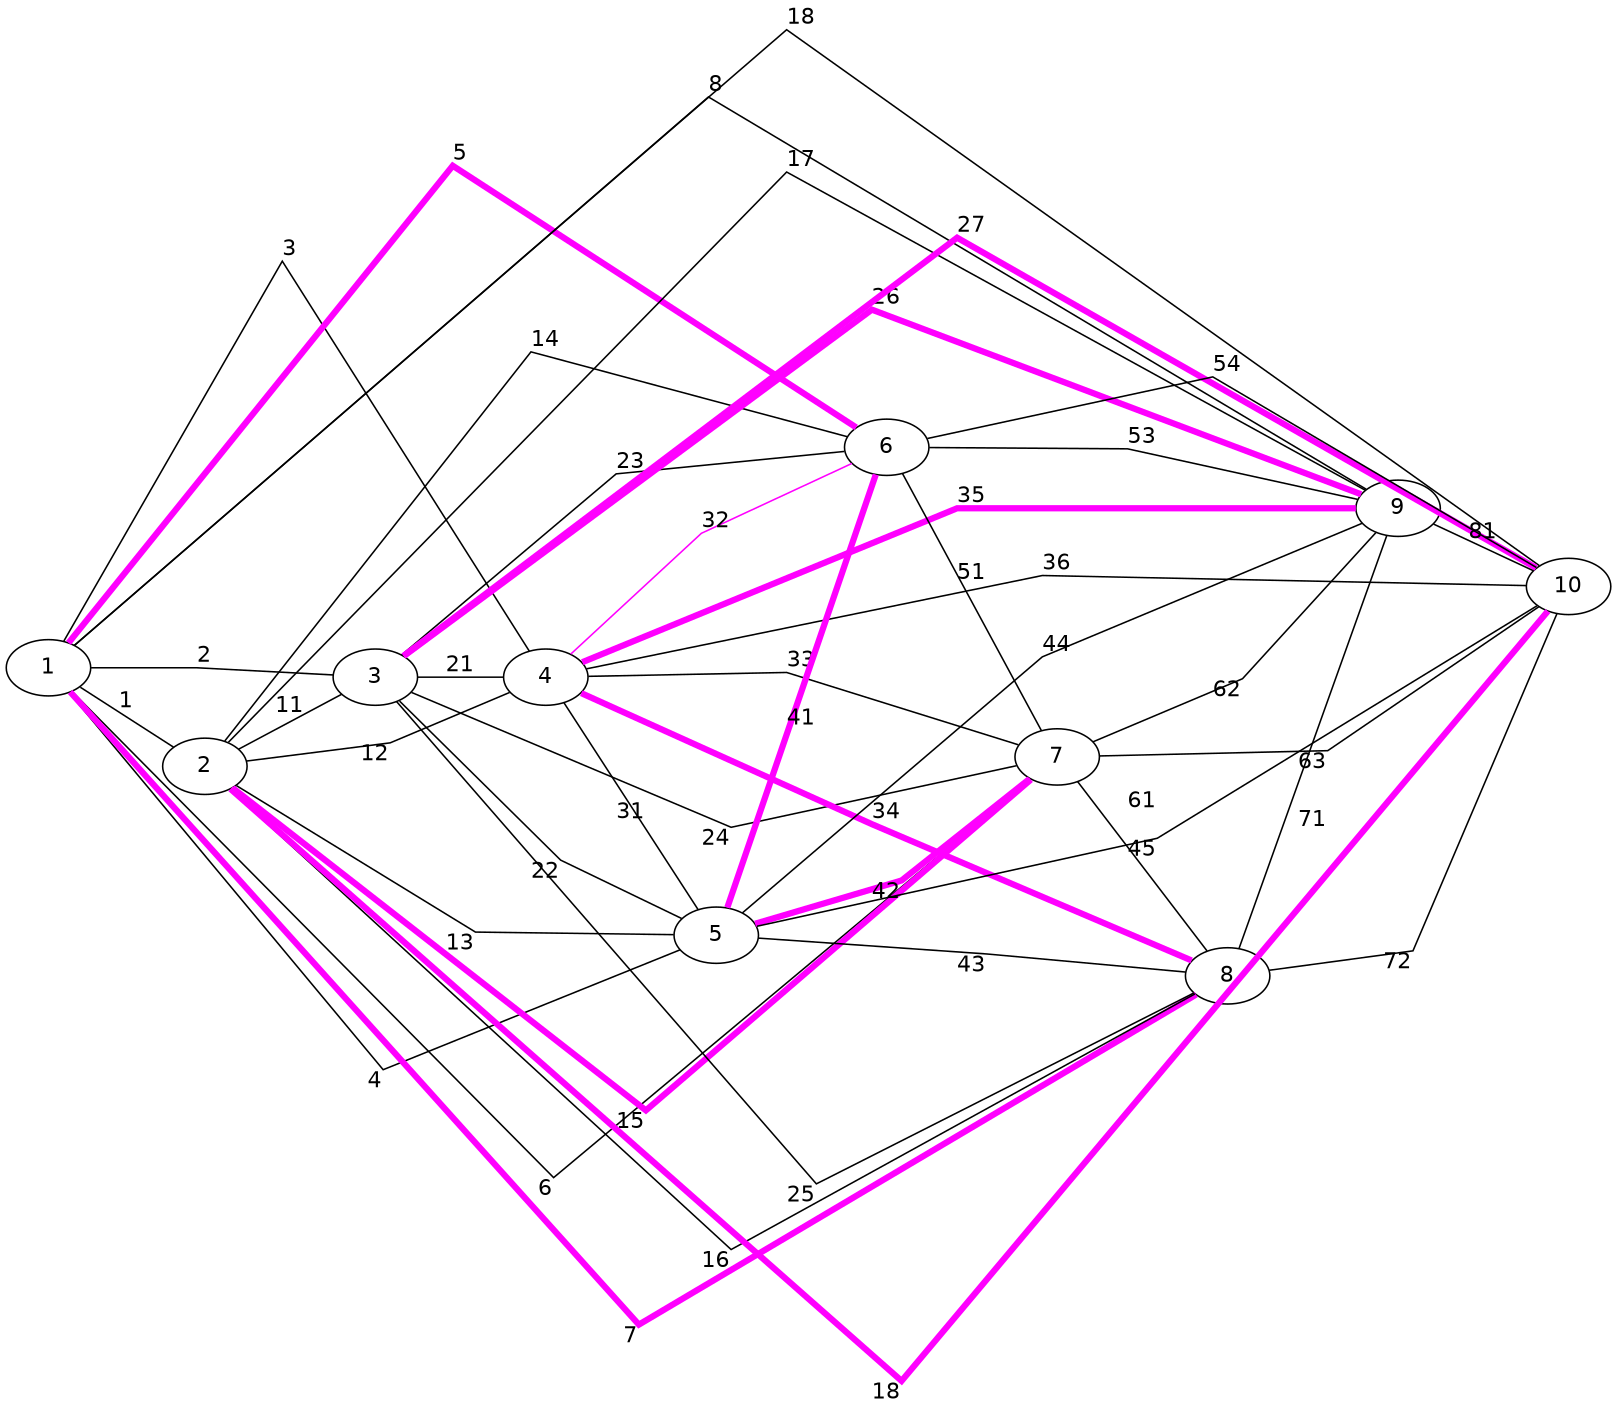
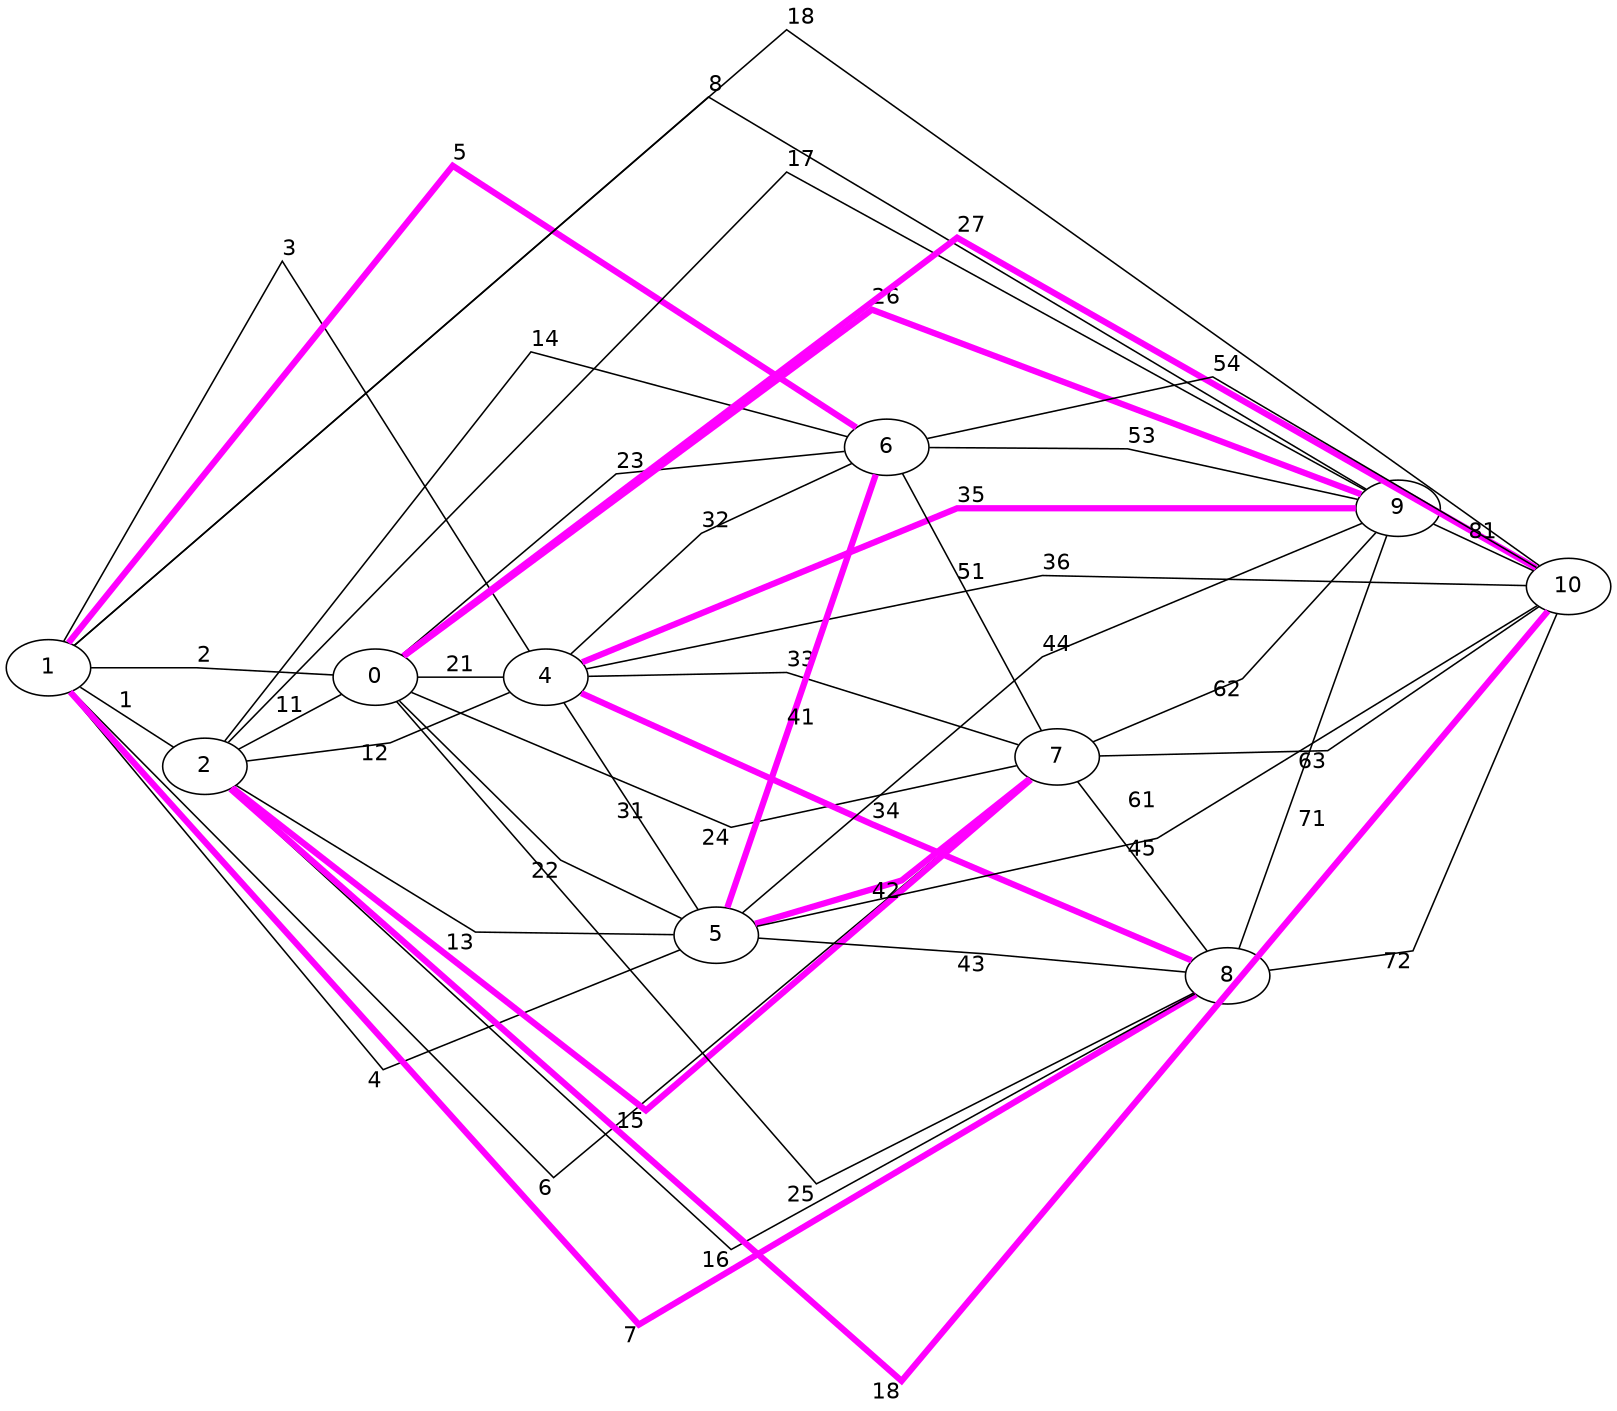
(697, 537) -> (697, 537)
(375, 677) -> (375, 677)
